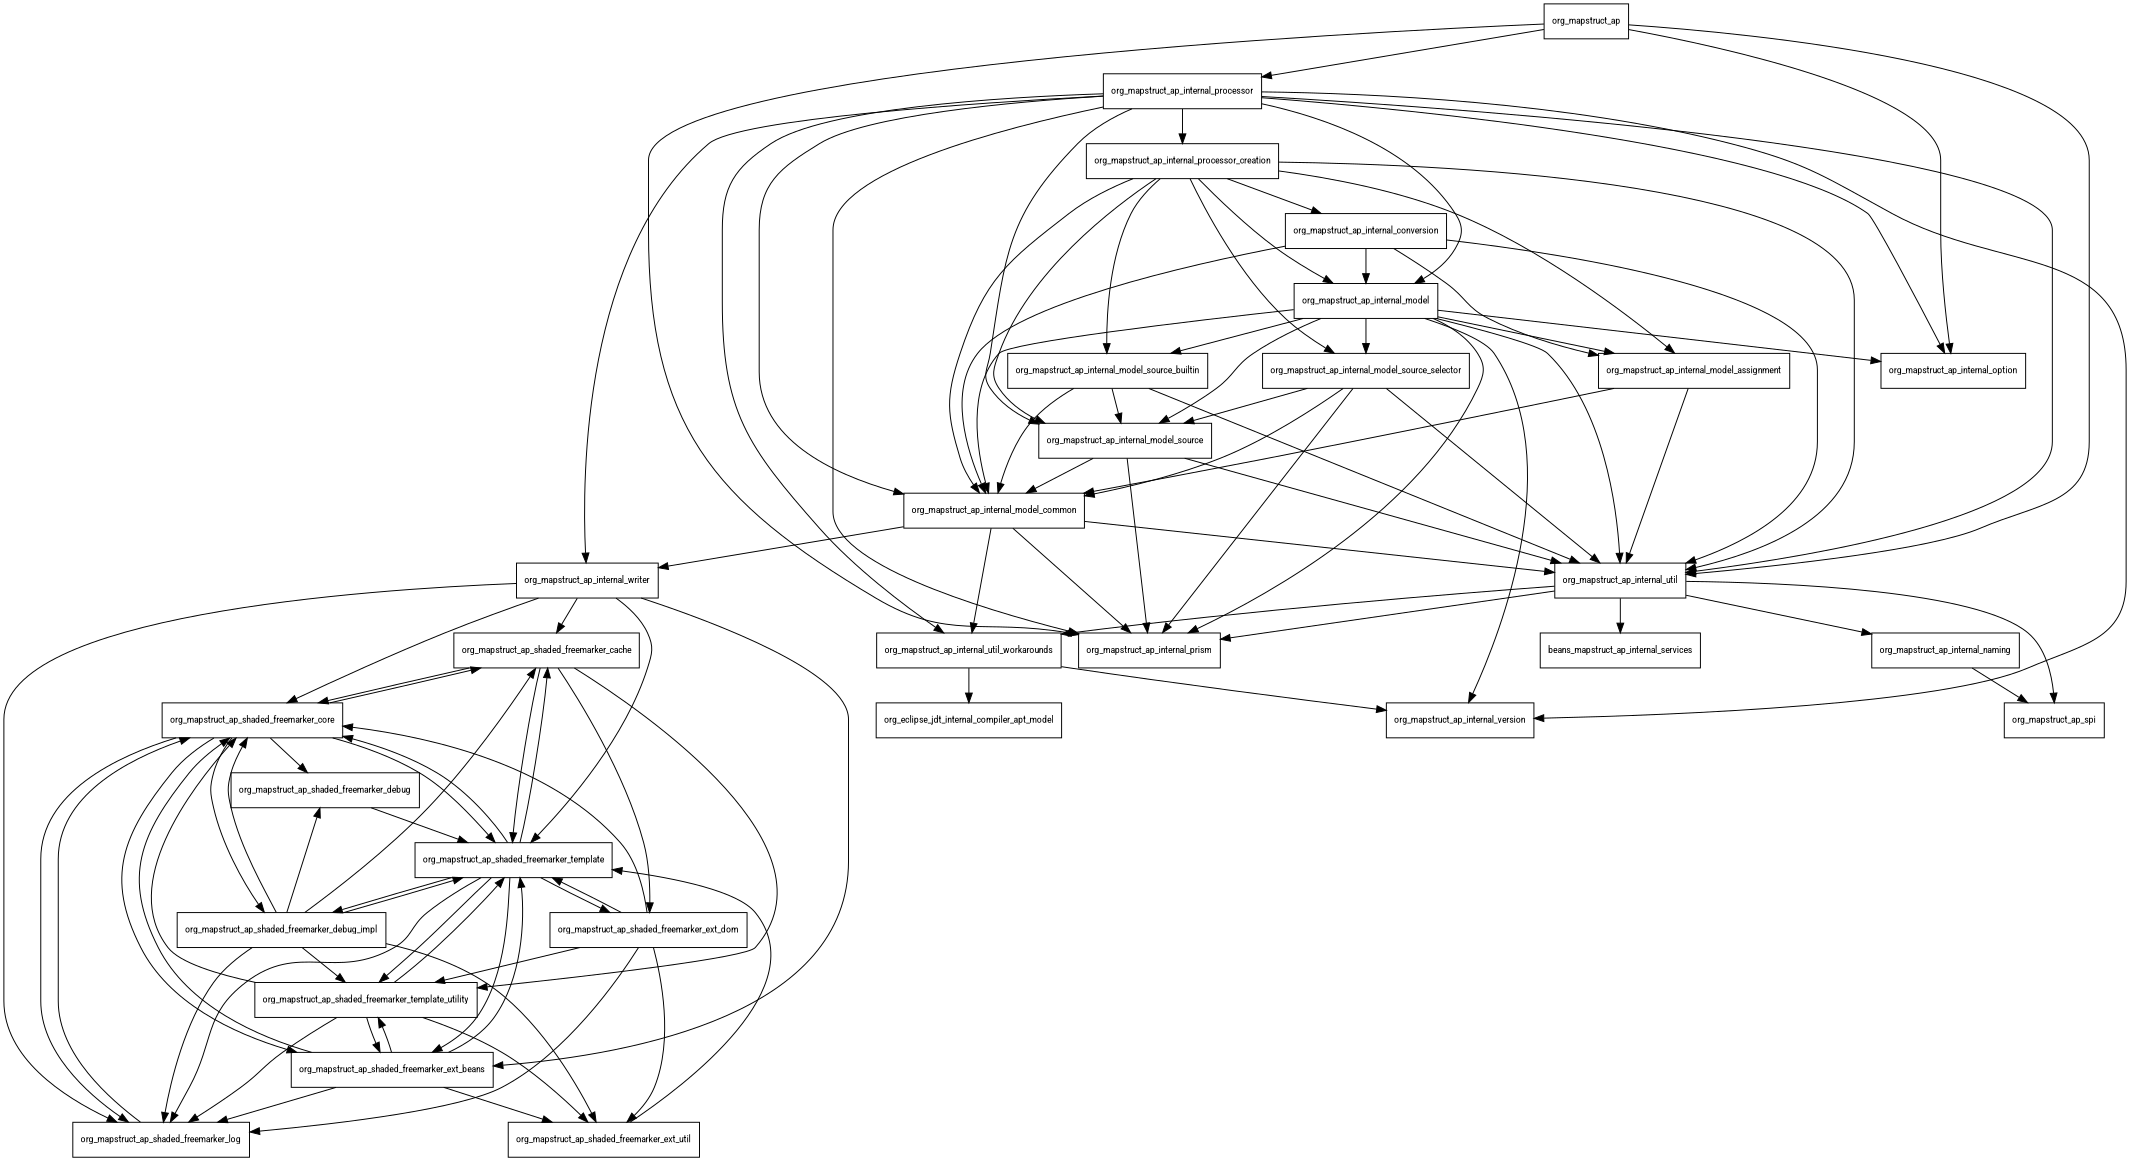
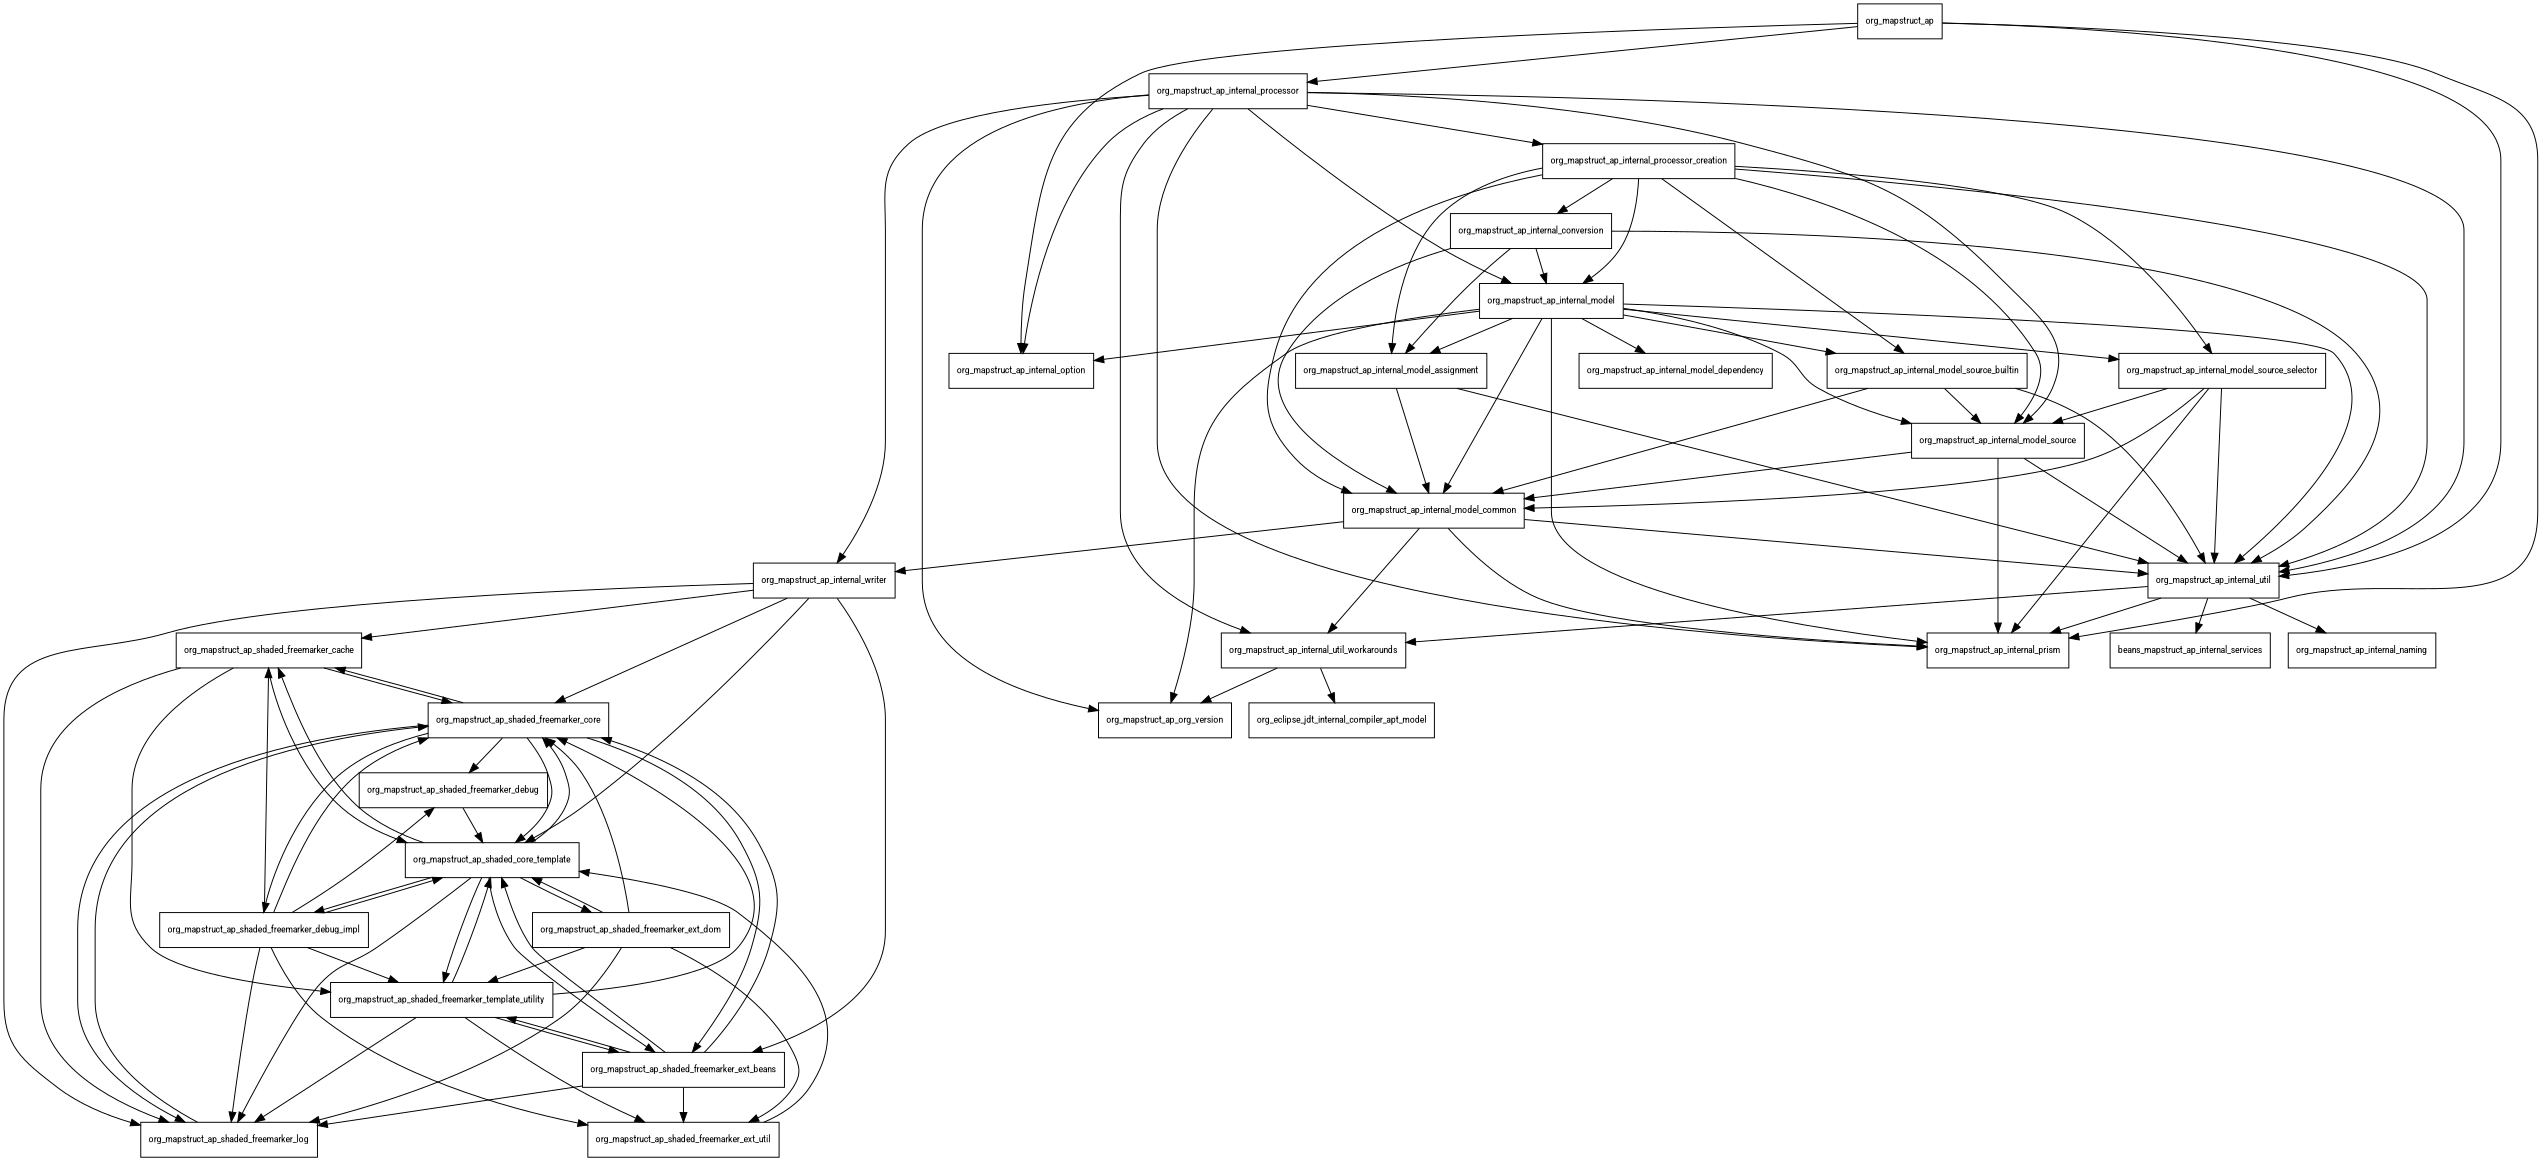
(764, 198) -> none
none -> (1676, 371)
(1460, 720) -> (1165, 720)
(2054, 720) -> none
(620, 780) -> (41, 885)
(514, 860) -> (492, 860)
